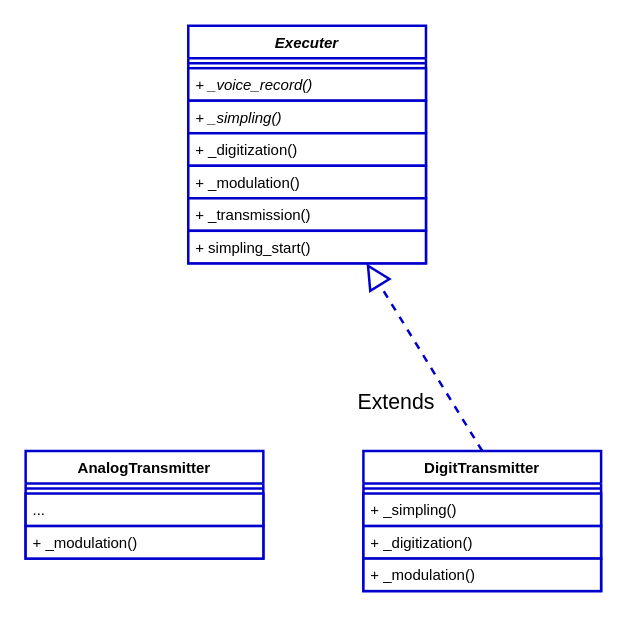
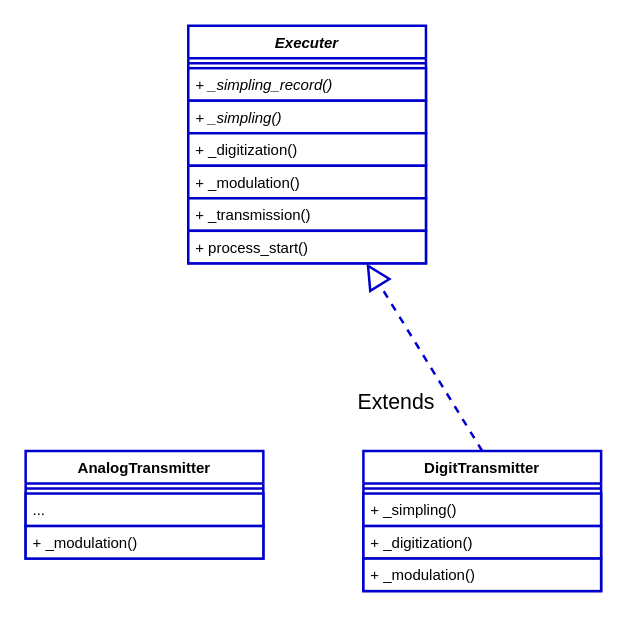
(264, 85) -> (273, 85)
(265, 248) -> (266, 248)
